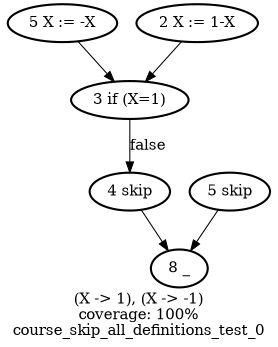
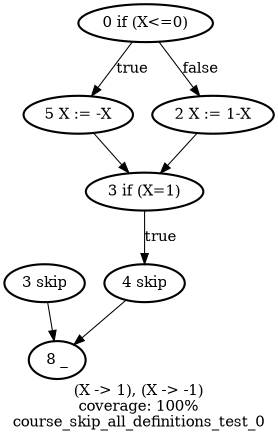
none -> (146, 23)
(148, 146) -> (161, 237)
(230, 192) -> (45, 283)
